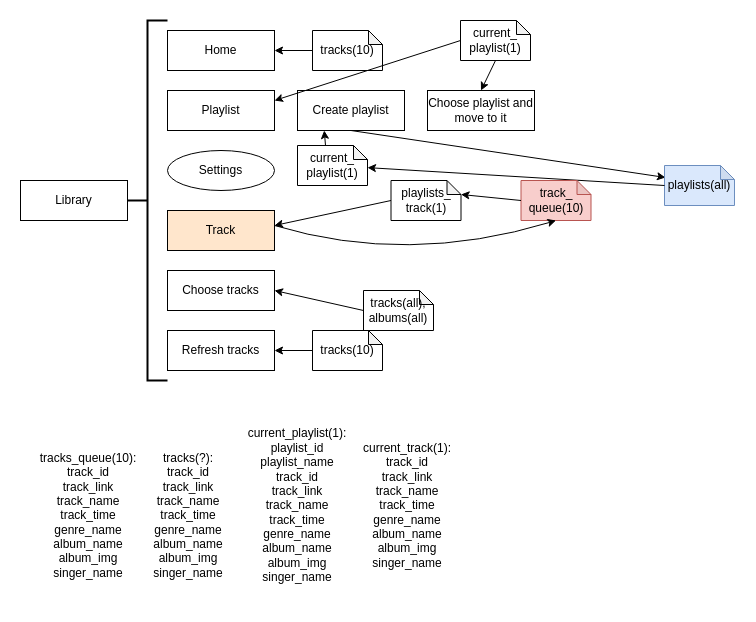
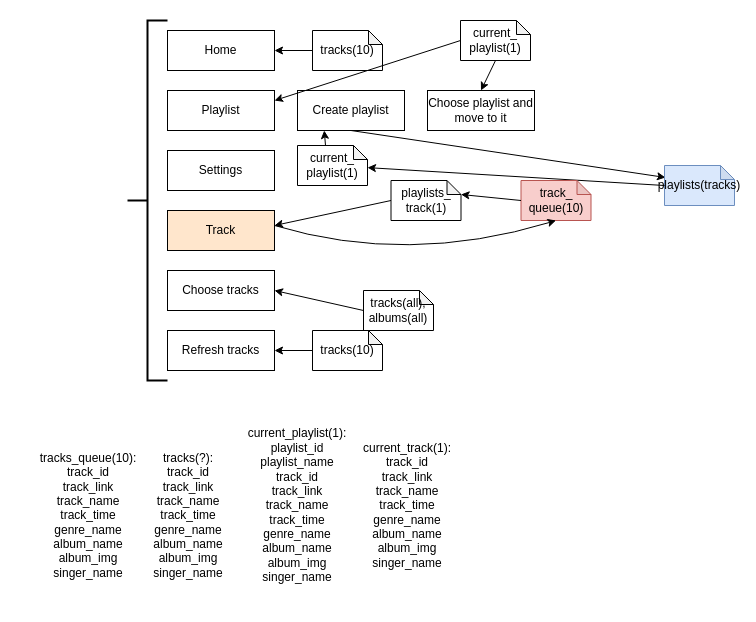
(221, 171) -> (221, 171)
(700, 186) -> (700, 186)
(74, 201) -> none
